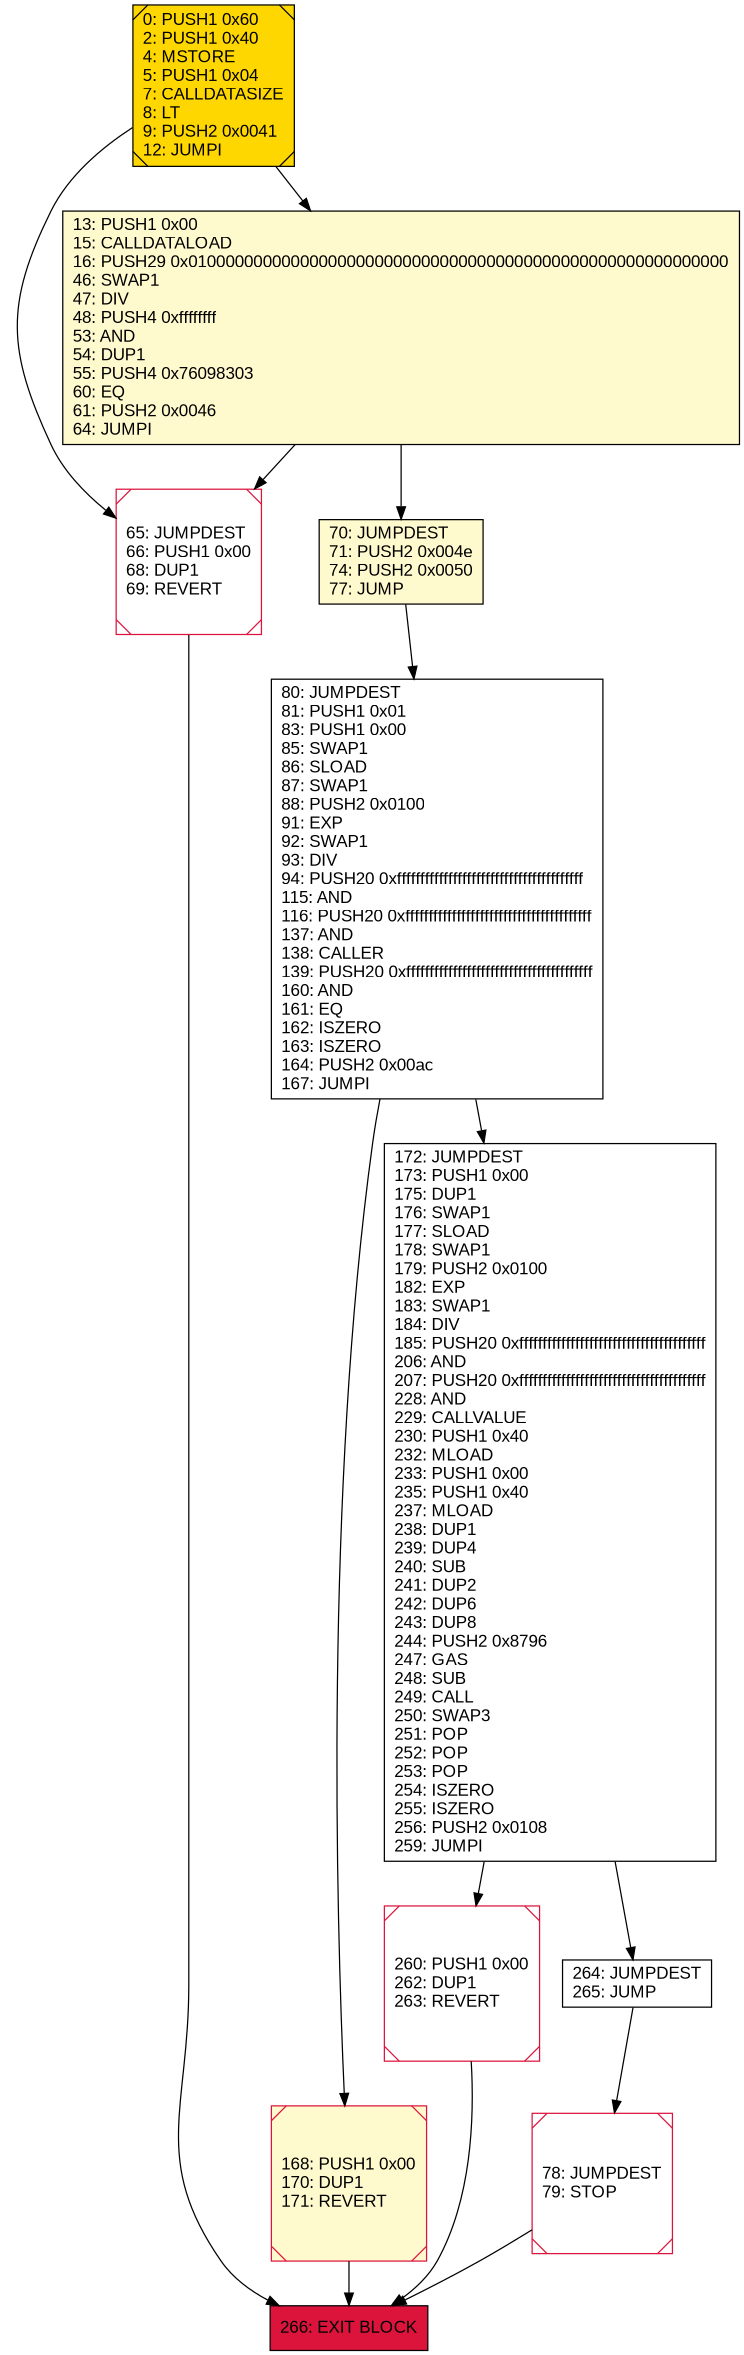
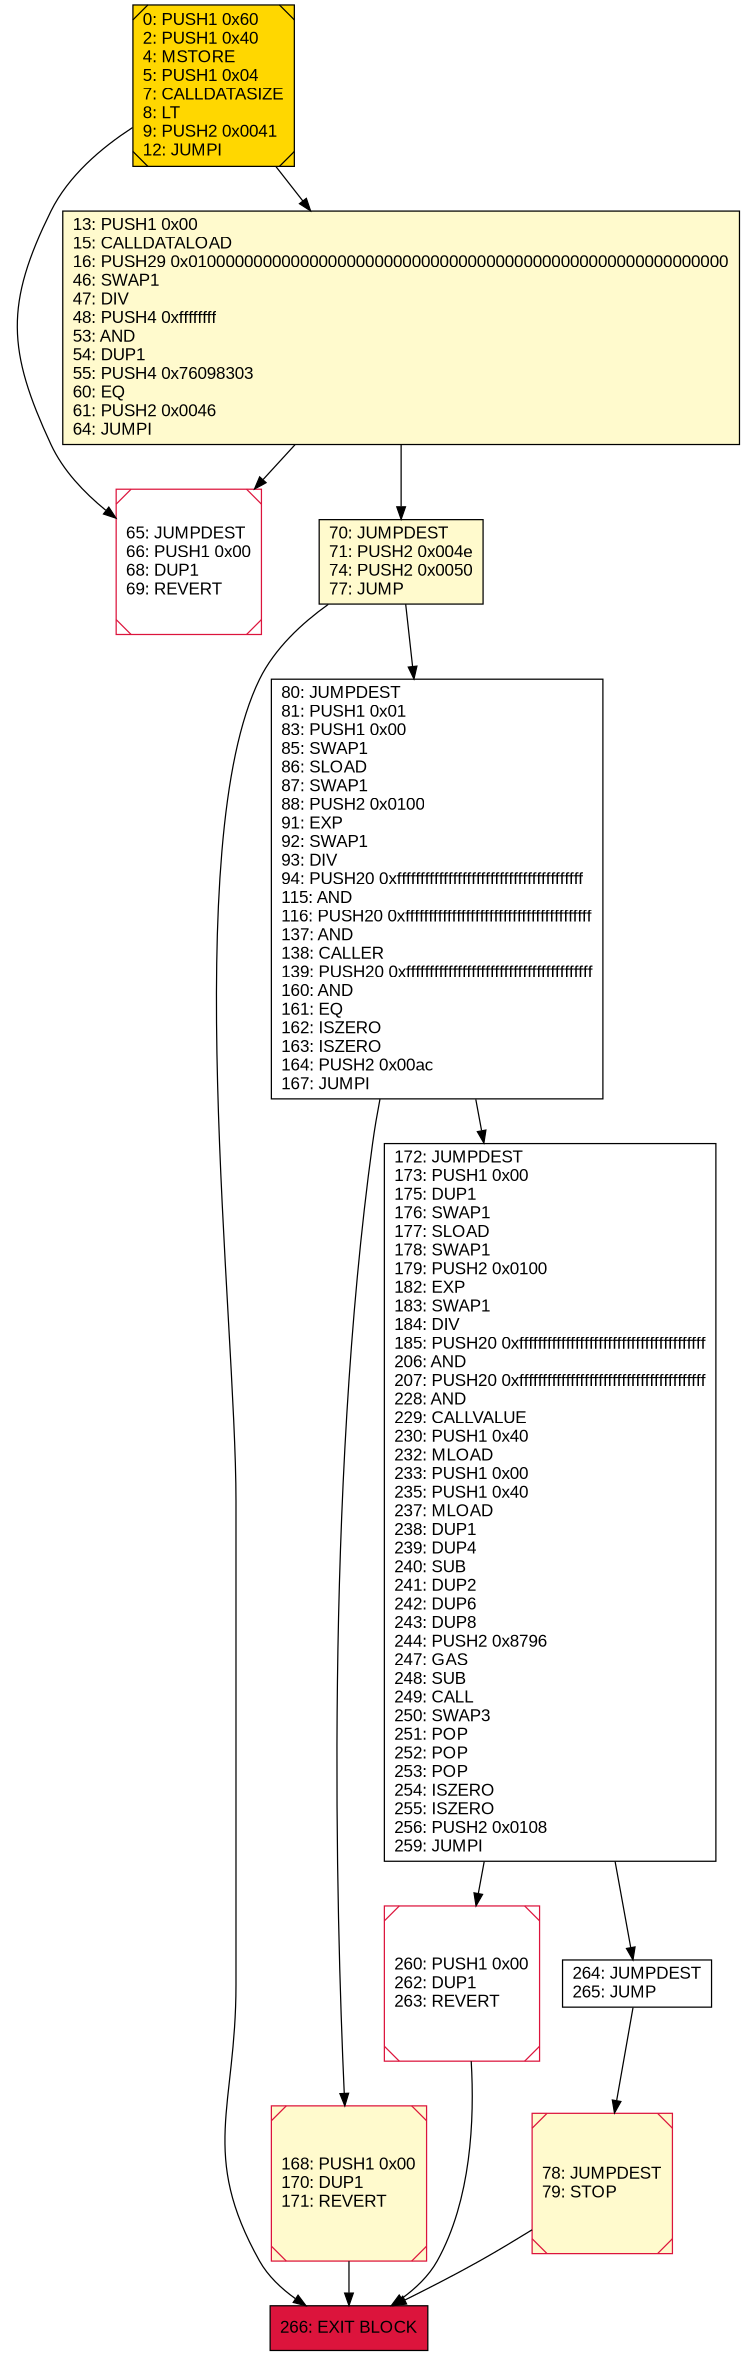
(189, 1484) -> (234, 1446)
(602, 2183) -> (602, 2183)
